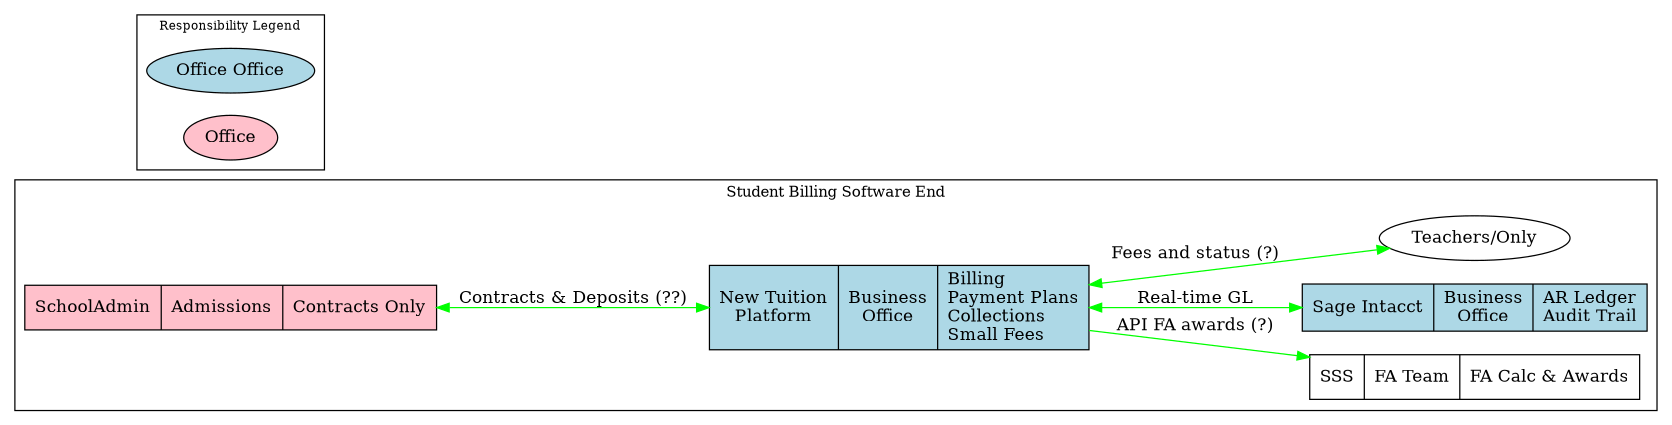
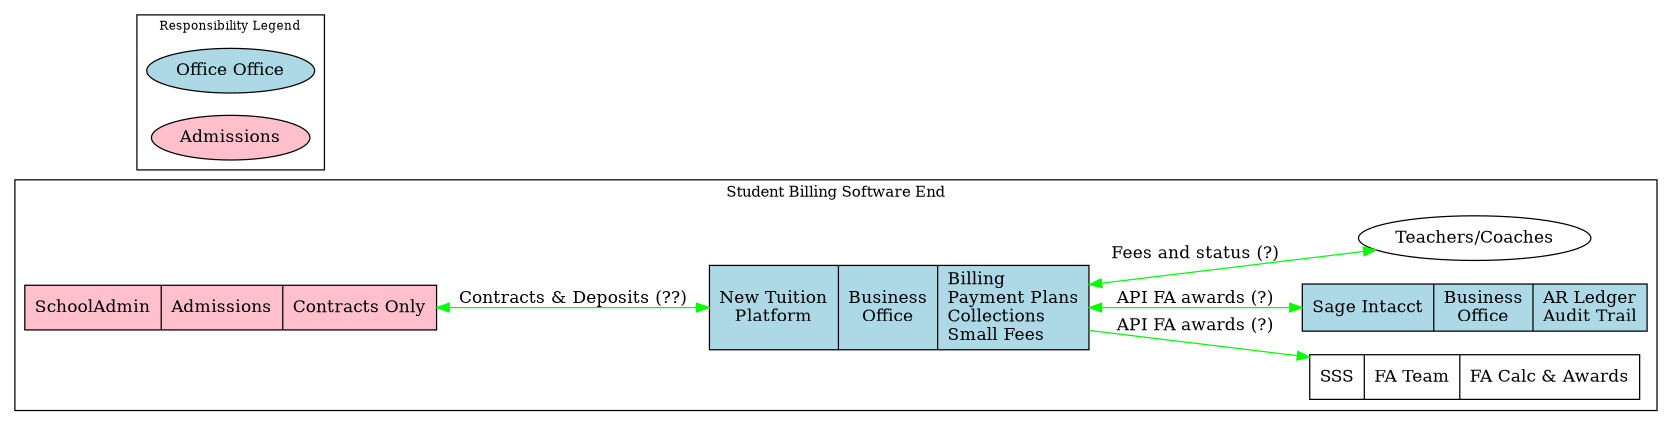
(231, 138) -> (231, 138)
(1475, 238) -> (1475, 238)
(1196, 298) -> (1196, 298)
